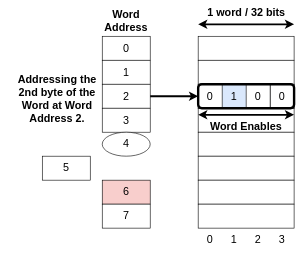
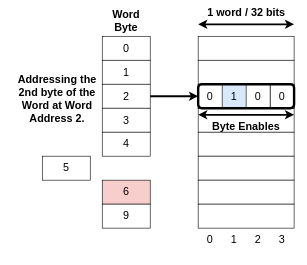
(126, 21) -> (126, 21)
(246, 127) -> (246, 127)
(126, 144) -> (126, 144)
(126, 216) -> (126, 216)
